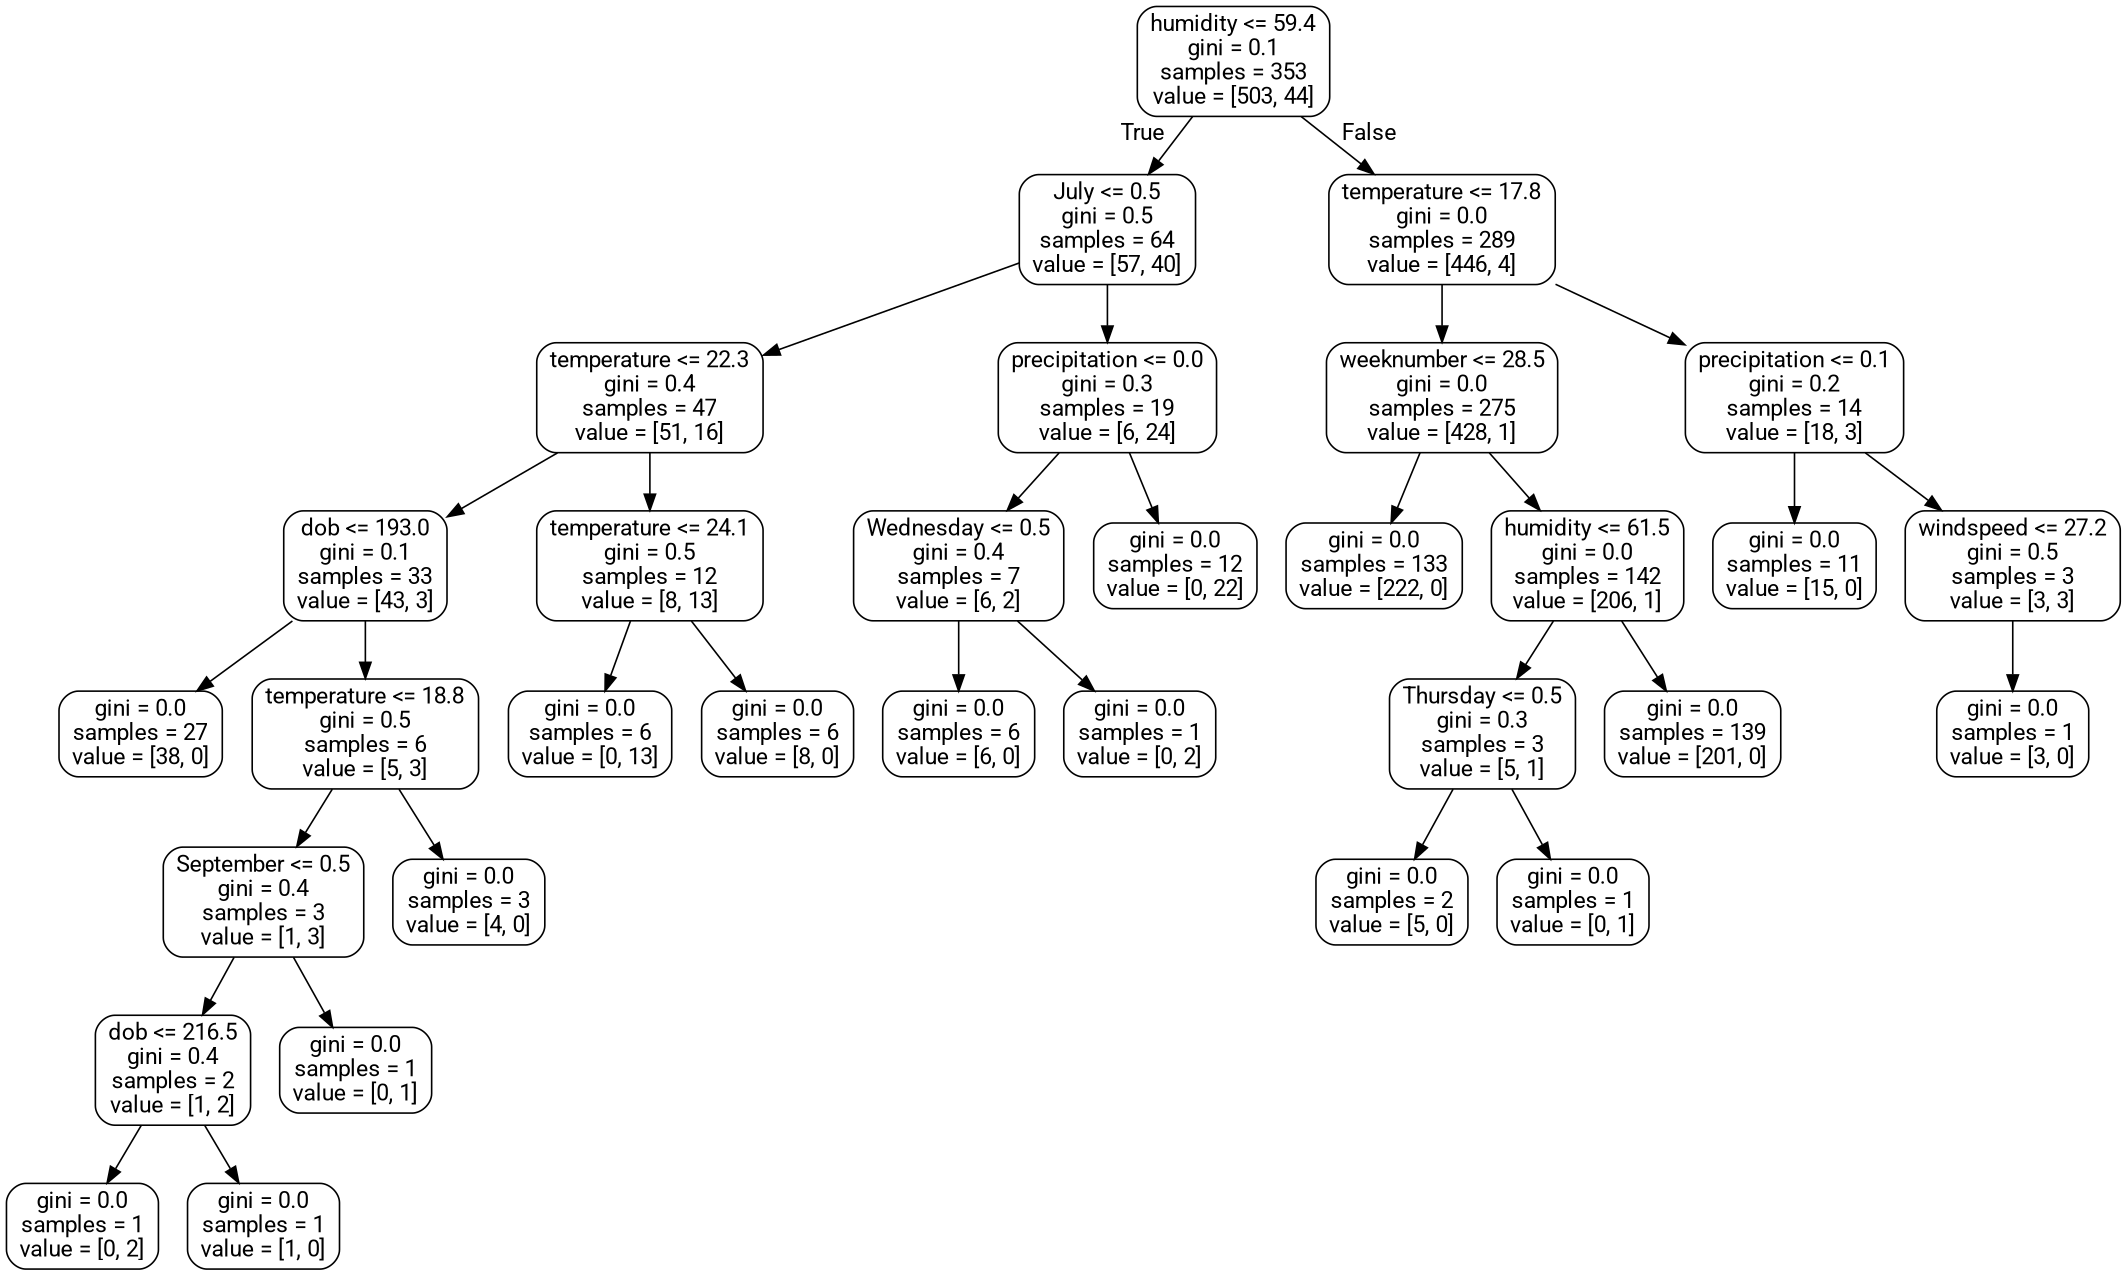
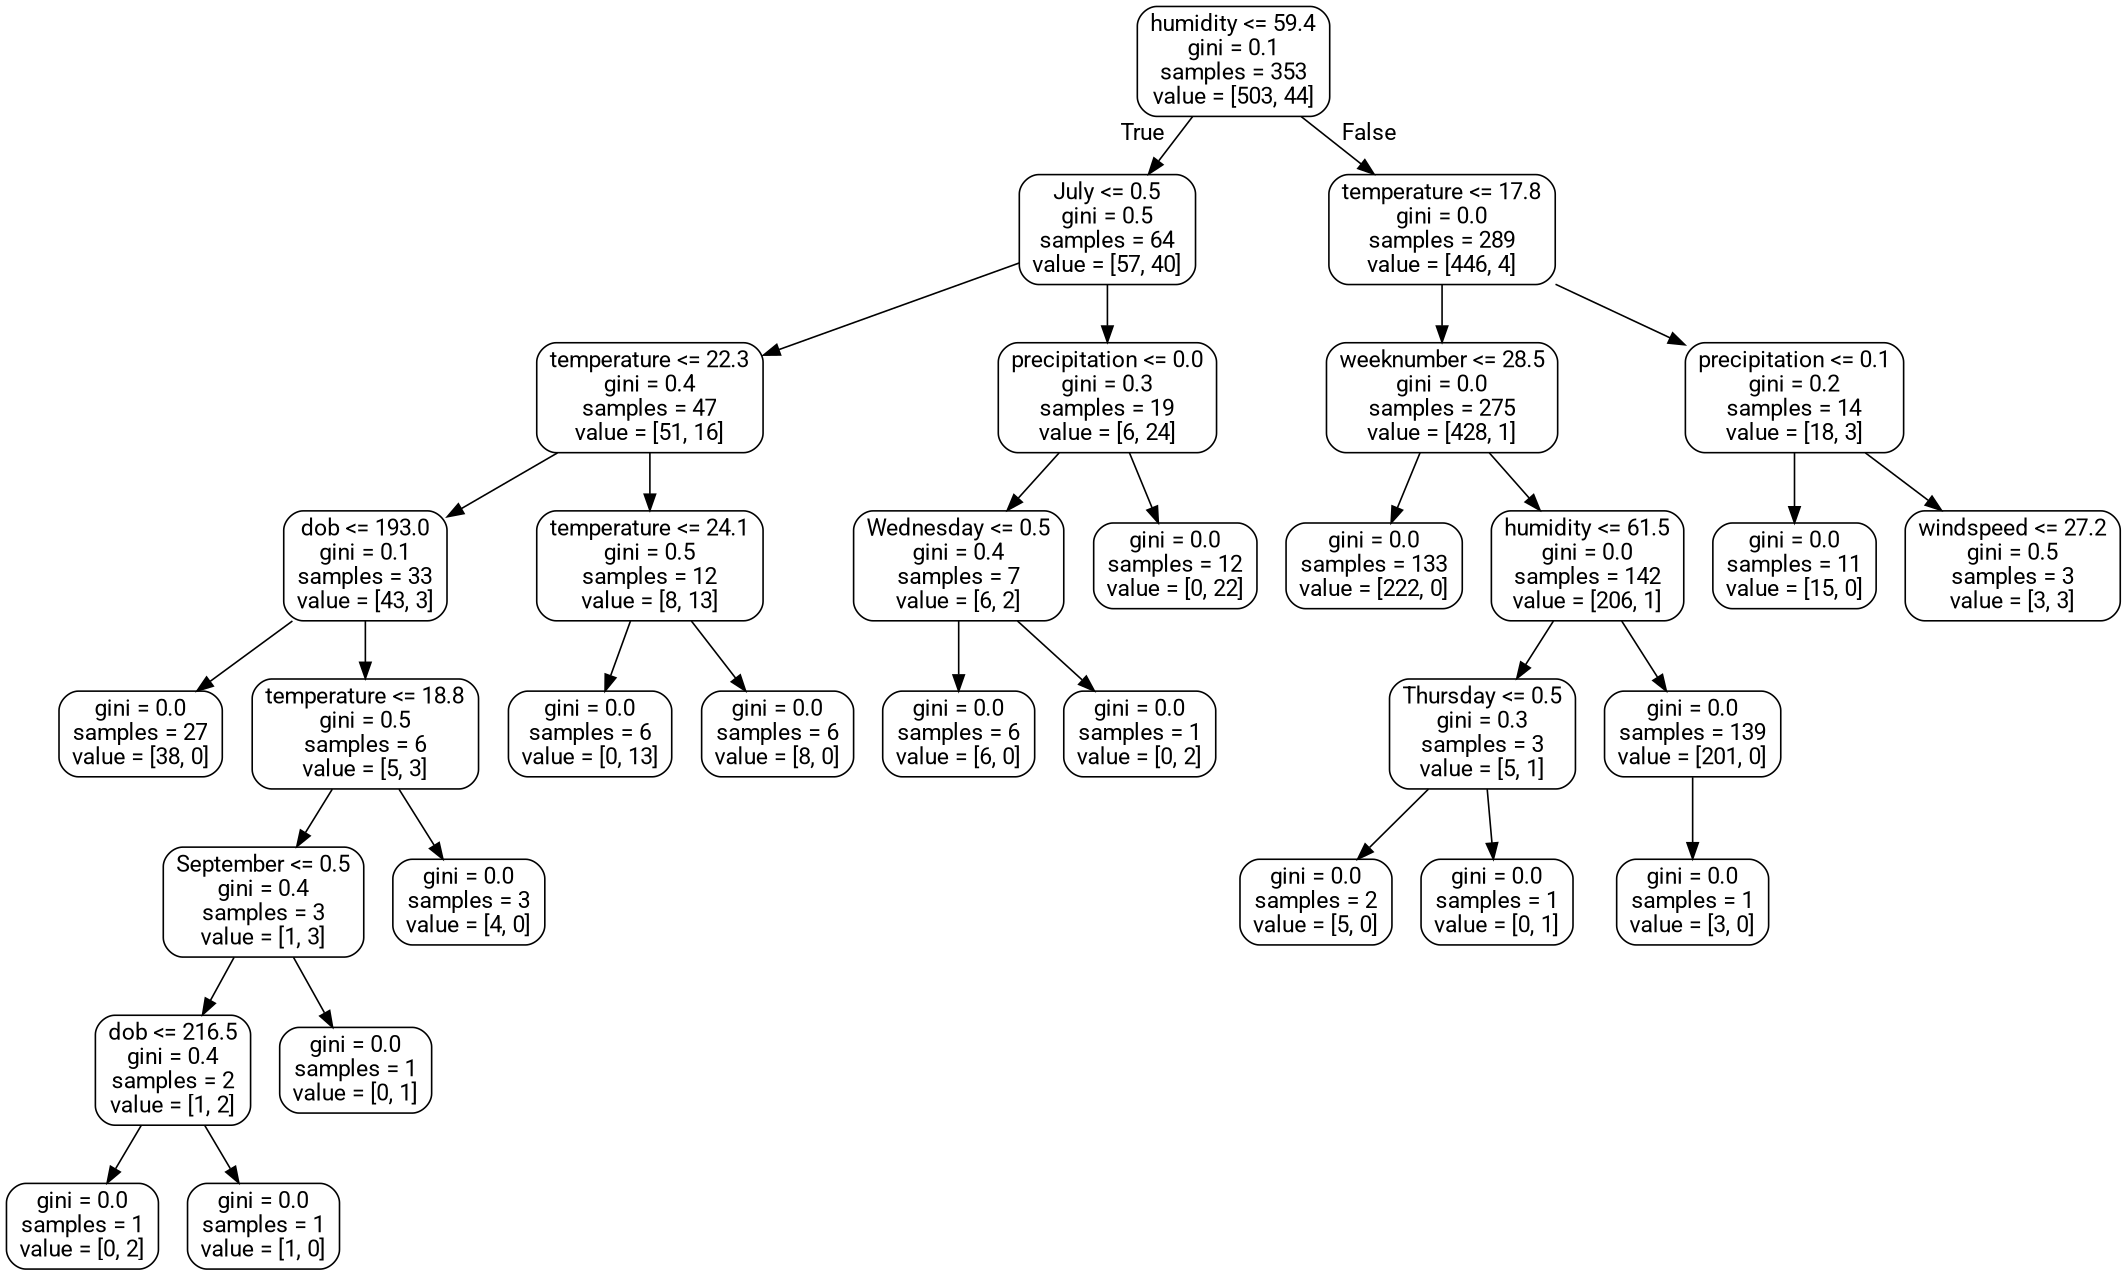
(2013, 648) -> (1693, 810)
